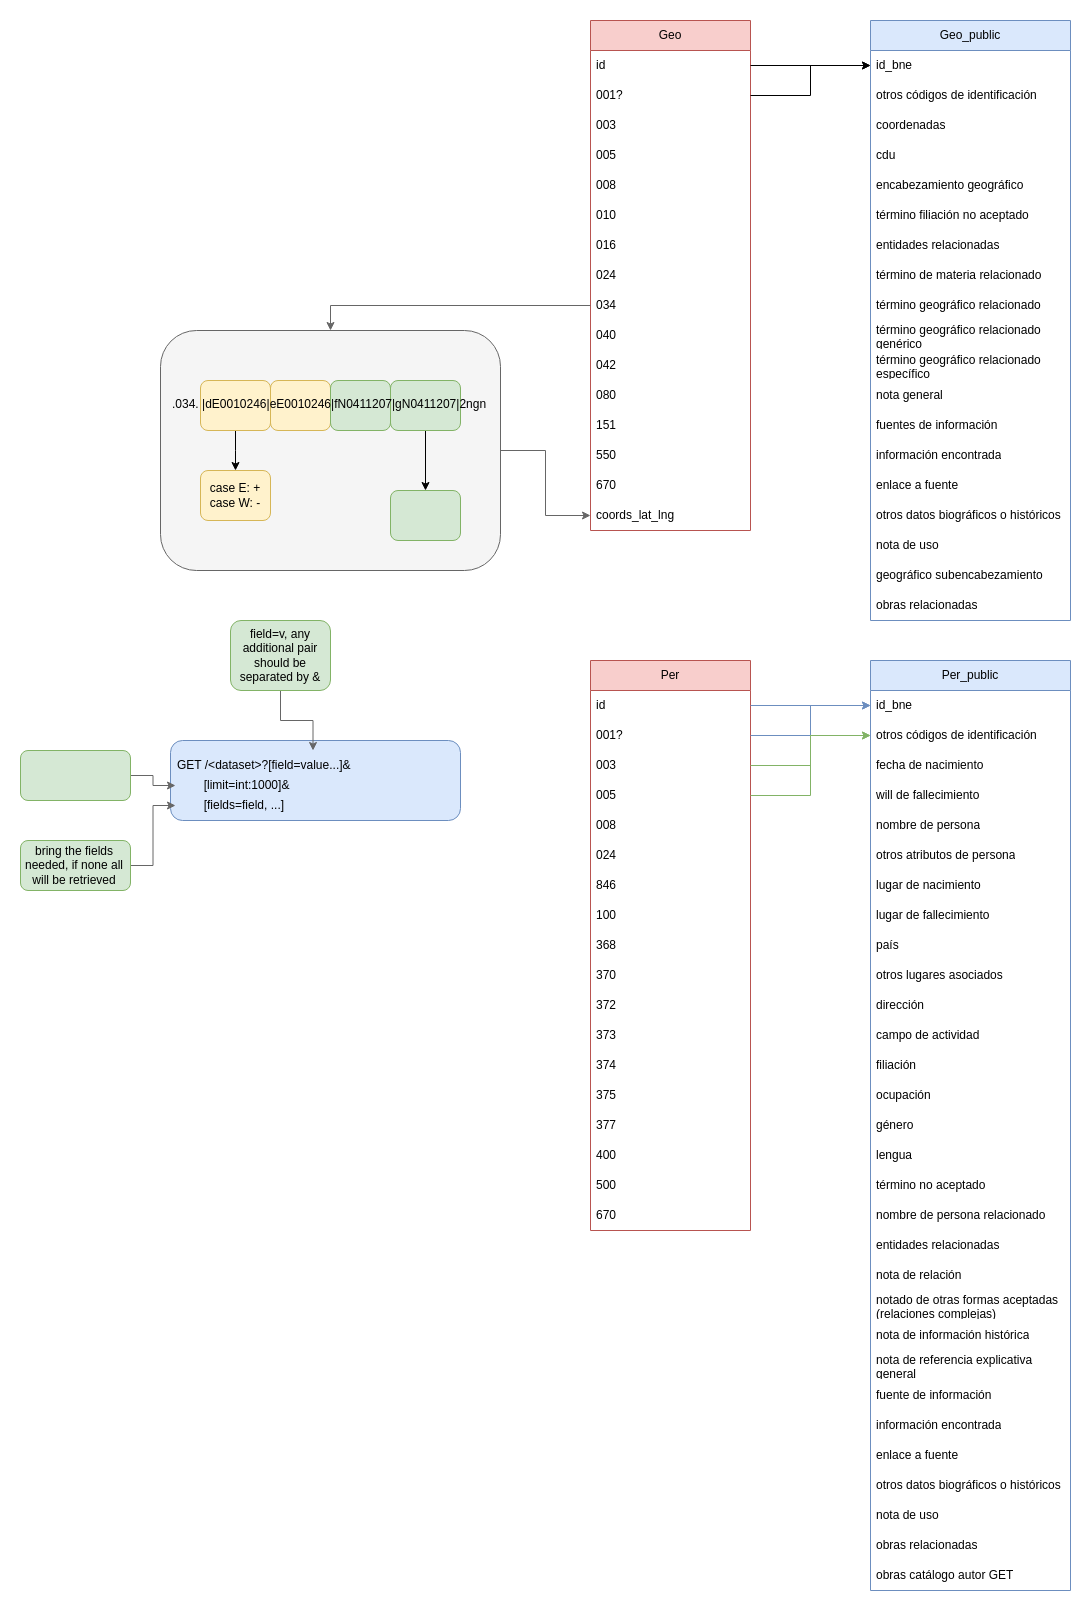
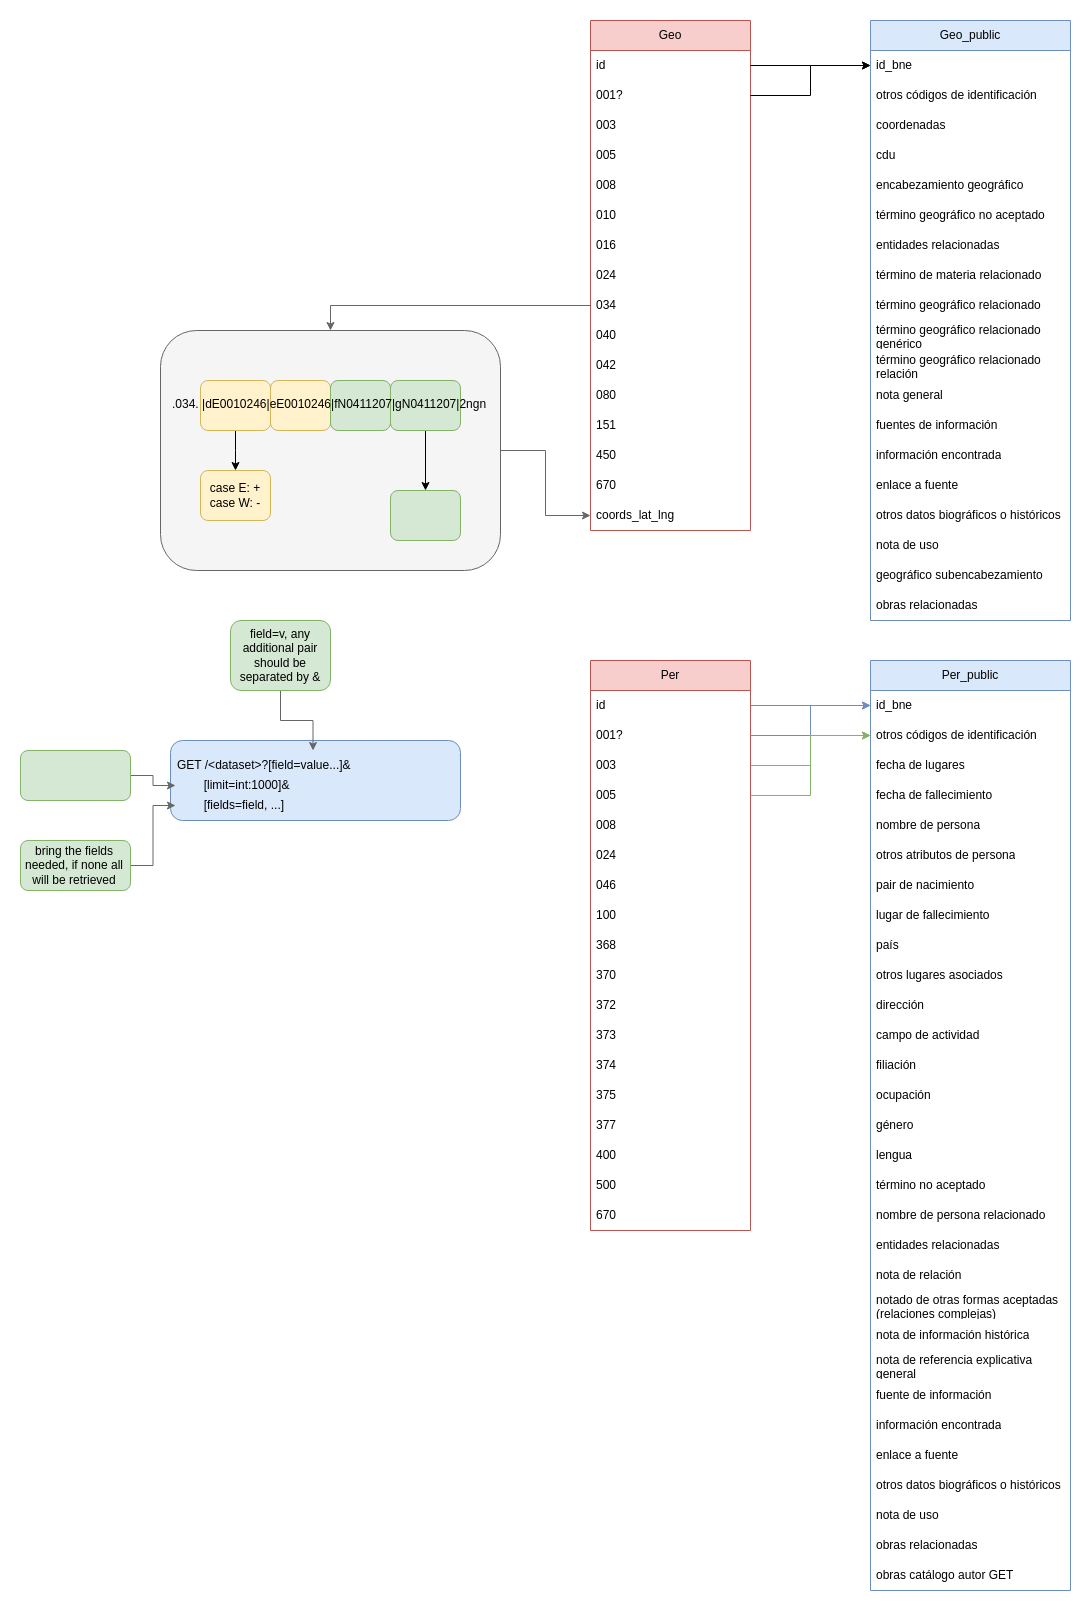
(961, 216) -> (970, 216)
(972, 366) -> (972, 366)
(607, 456) -> (607, 456)
(934, 766) -> (926, 766)
(933, 796) -> (941, 796)
(607, 886) -> (607, 886)
(933, 886) -> (929, 886)
